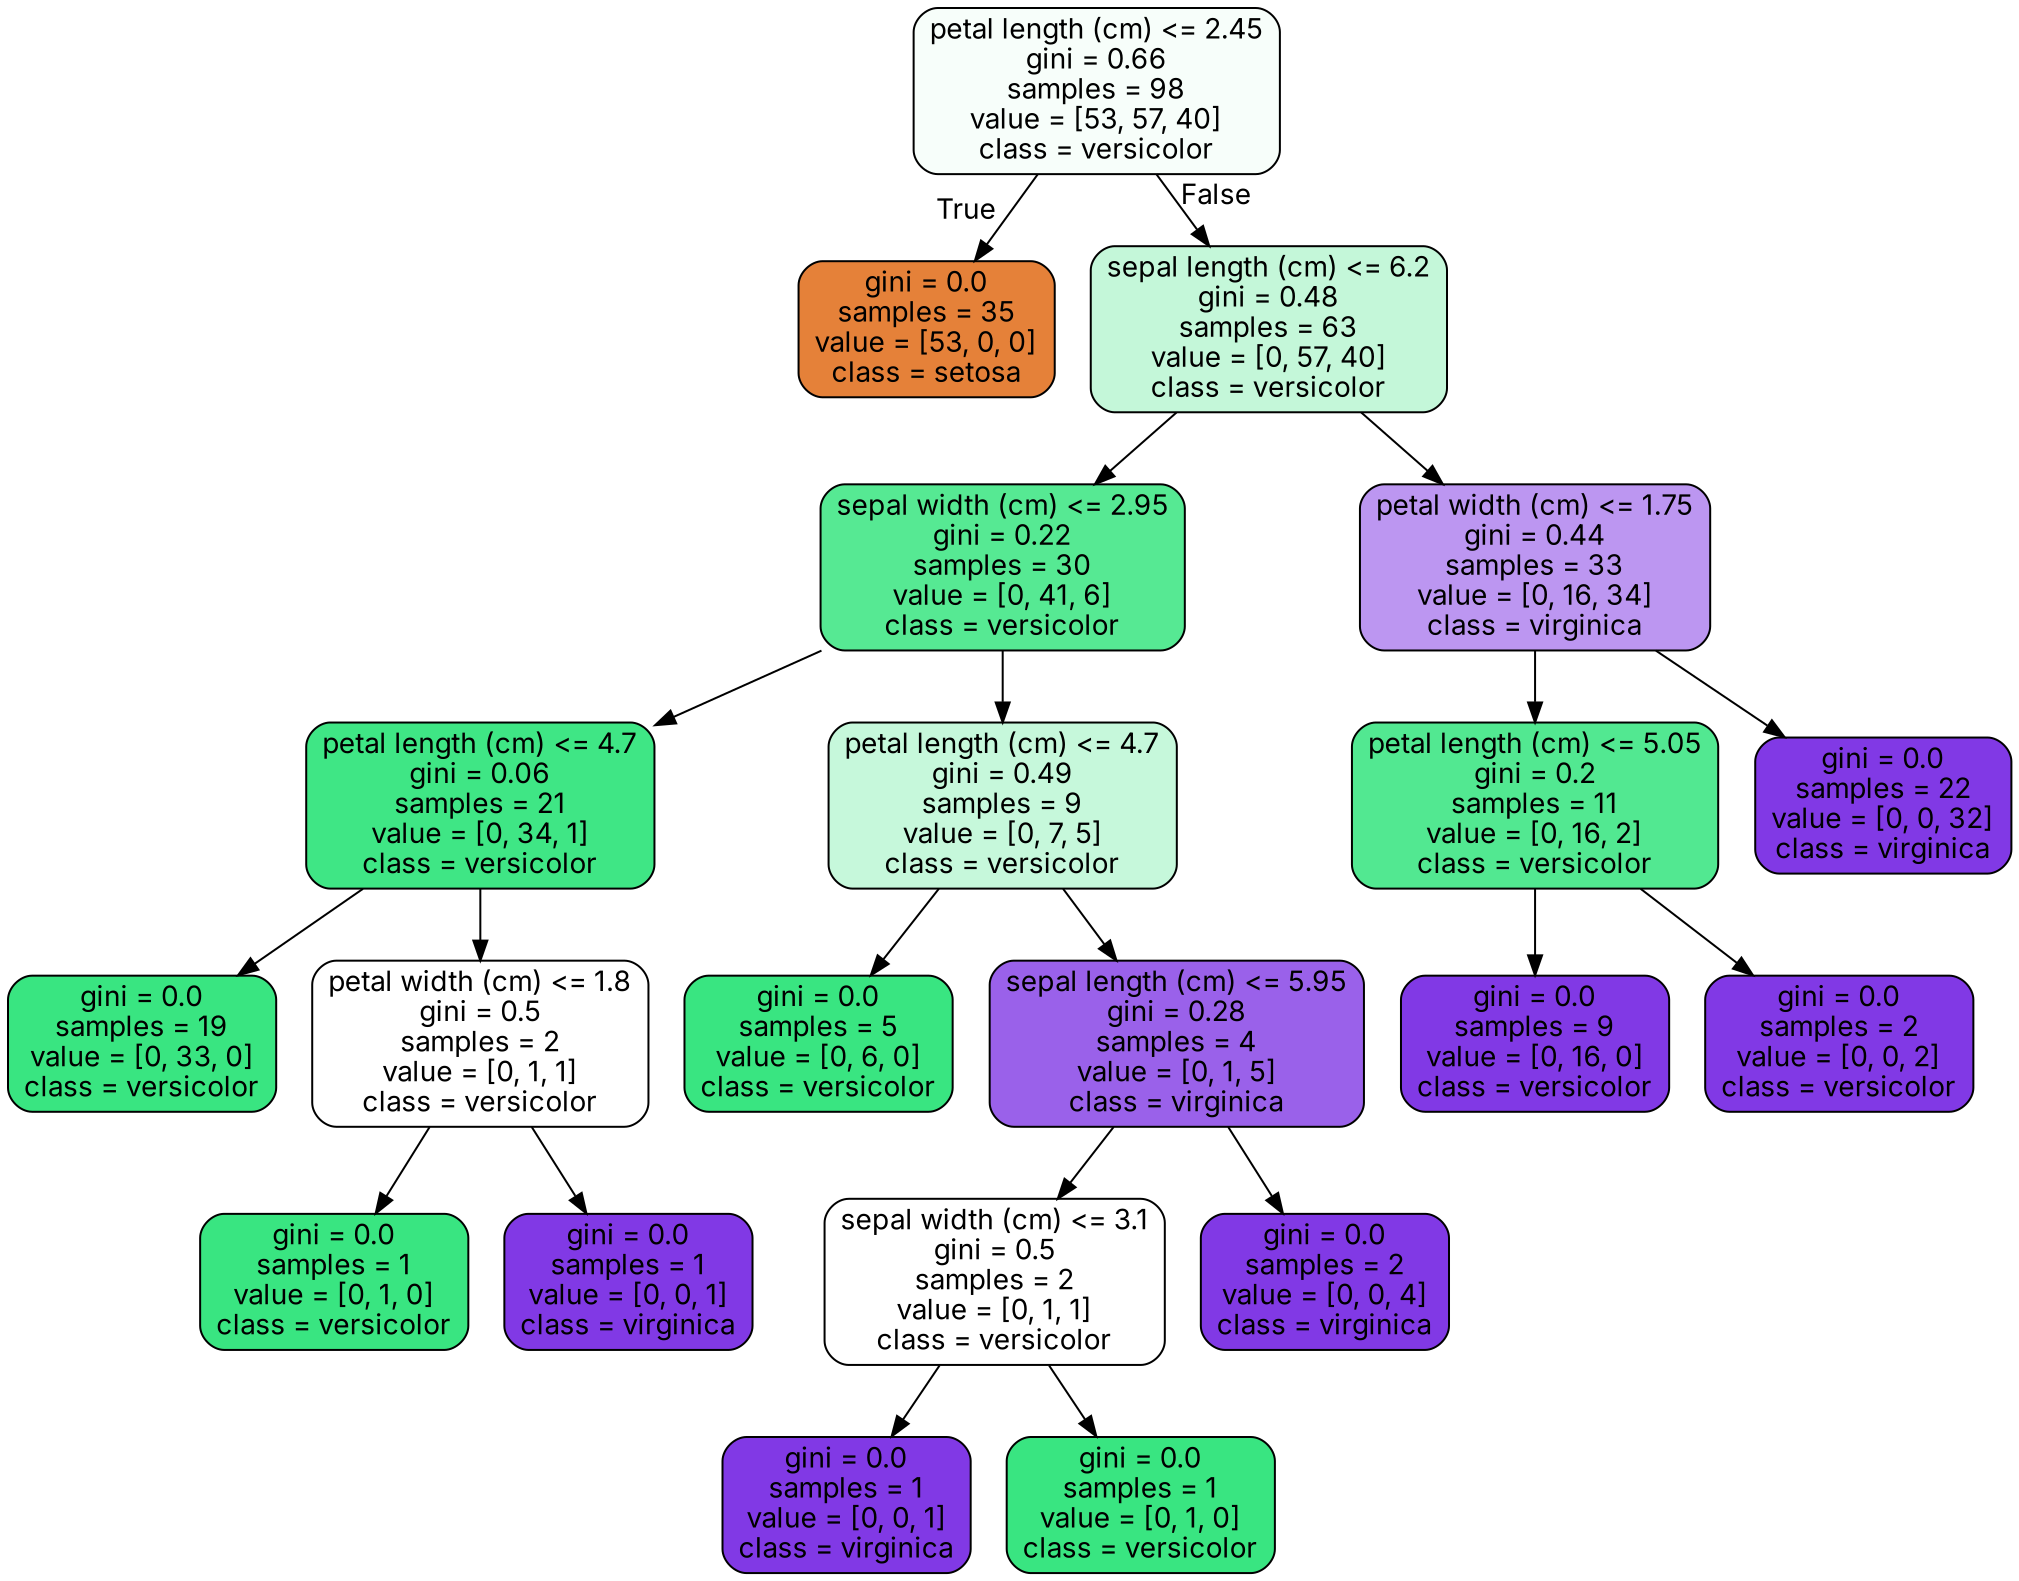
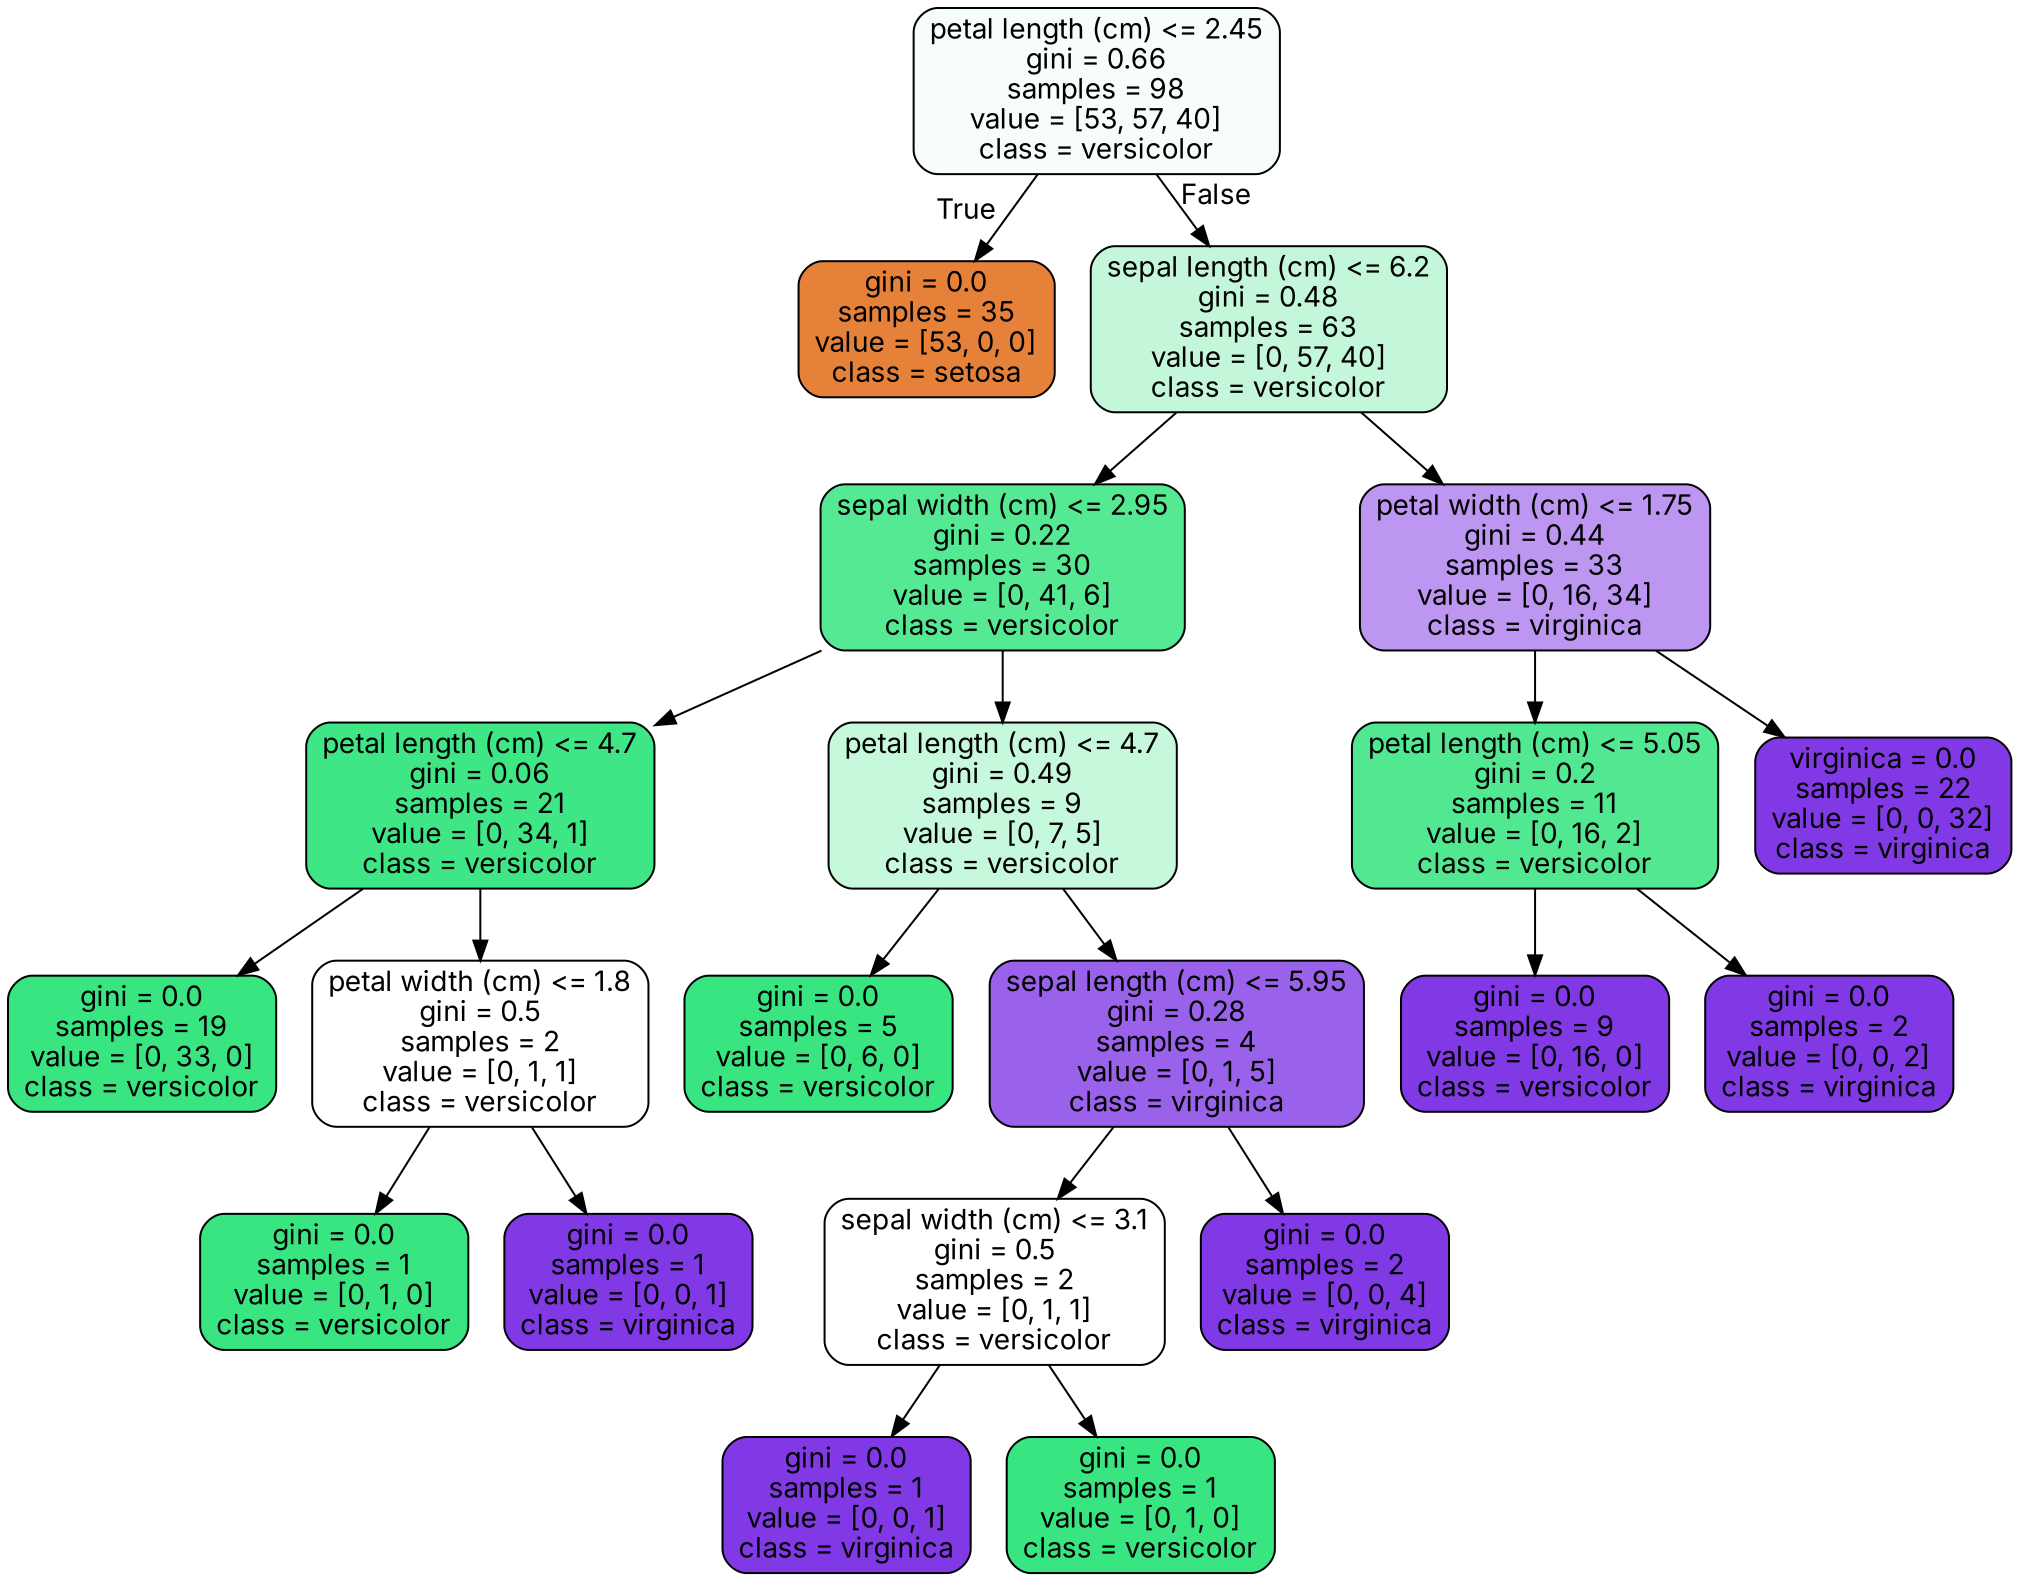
(1883, 806) -> (1883, 806)
(1839, 1044) -> (1829, 1044)
